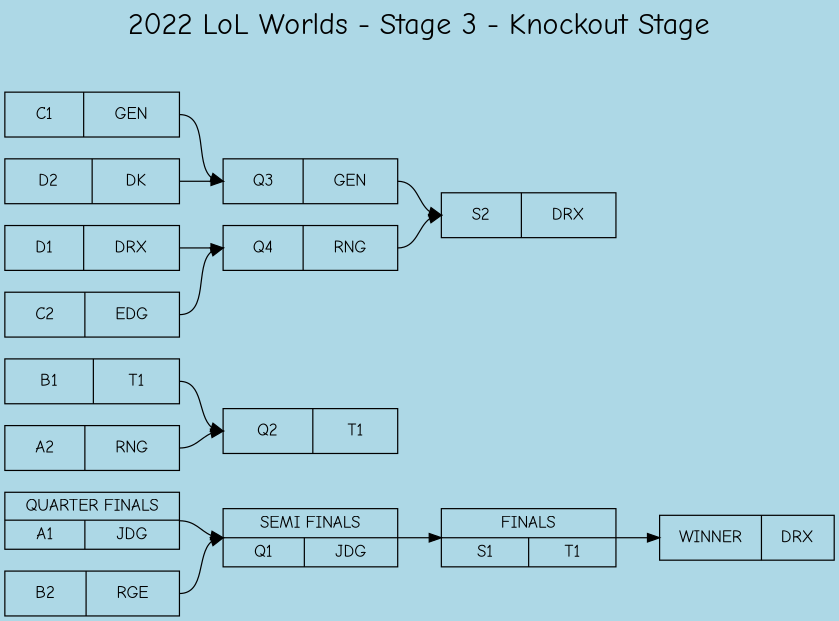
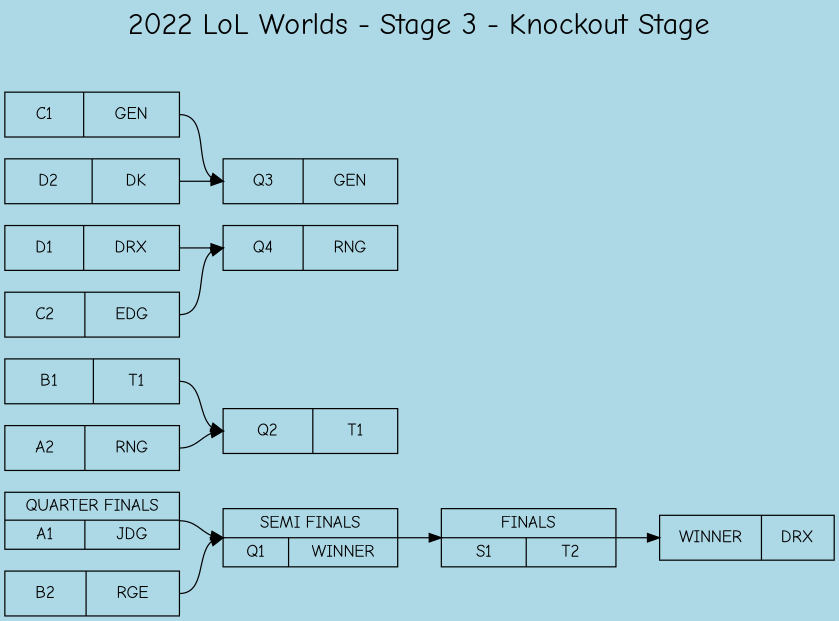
(529, 215) -> none
(351, 552) -> (343, 552)
(572, 552) -> (571, 552)
